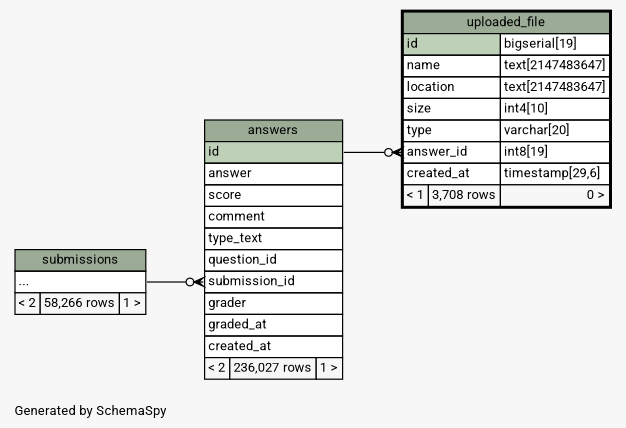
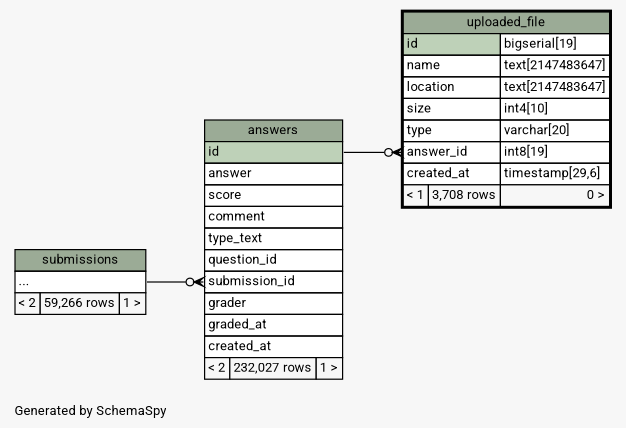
(80, 303) -> (80, 303)
(273, 368) -> (273, 368)
